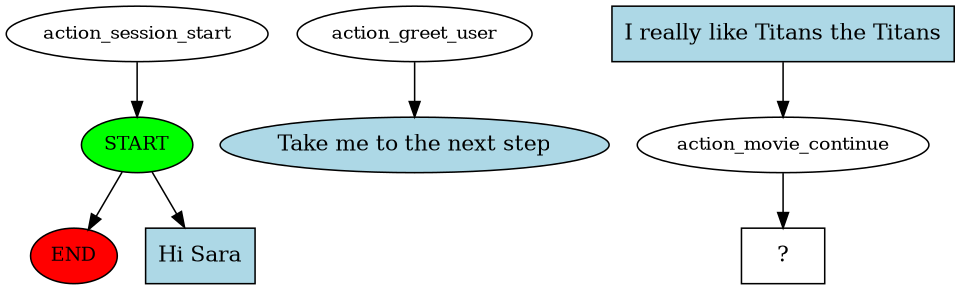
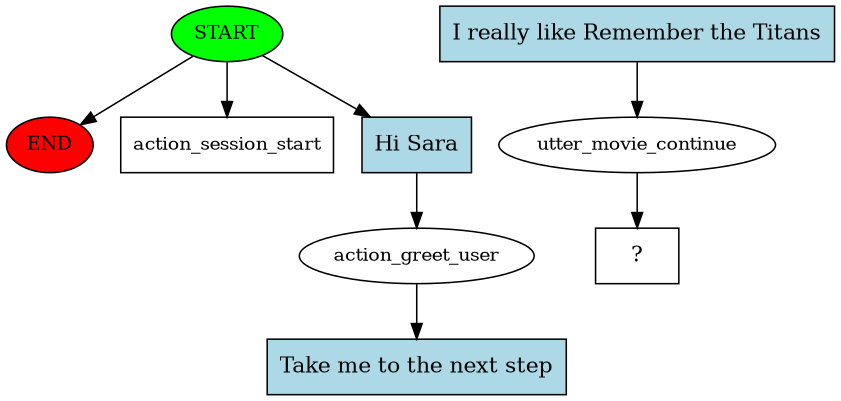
(137, 34) -> (227, 145)
(783, 34) -> (637, 34)
(137, 82) -> (227, 82)
(415, 145) -> (417, 367)
(783, 145) -> (637, 145)
none -> (417, 193)
